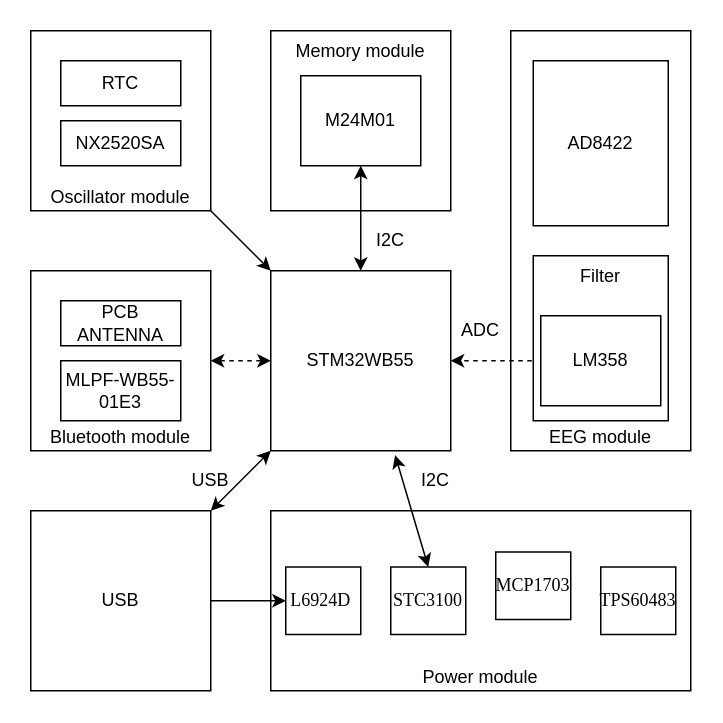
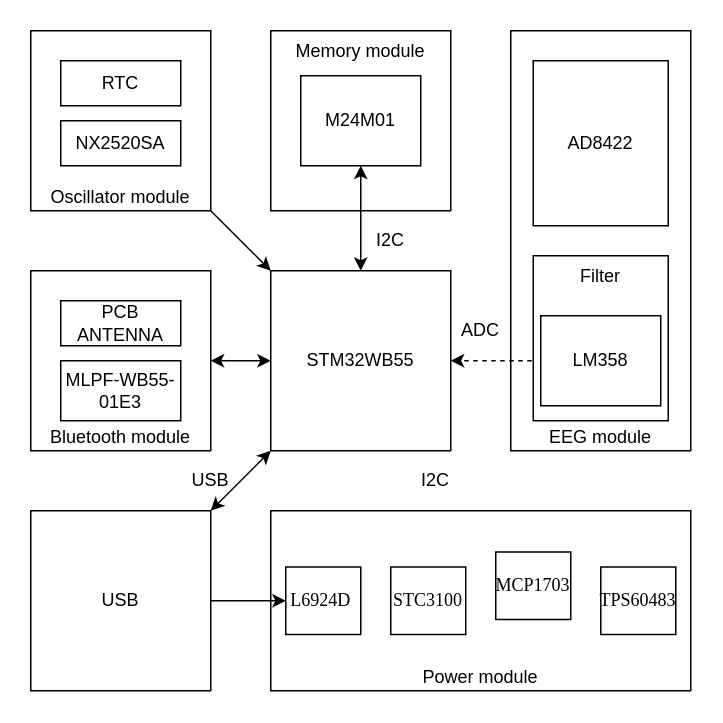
(239, 361) -> (239, 361)
(412, 512) -> none
